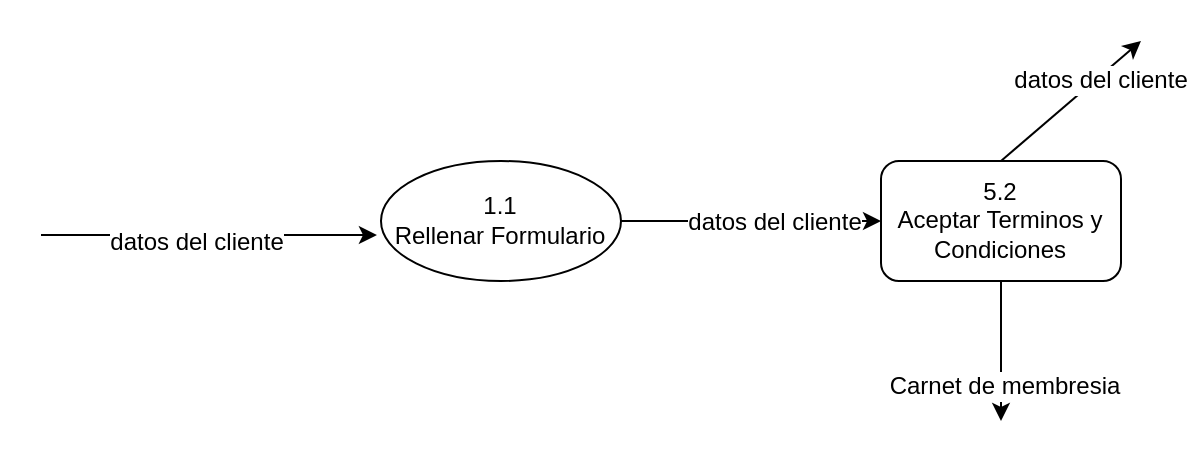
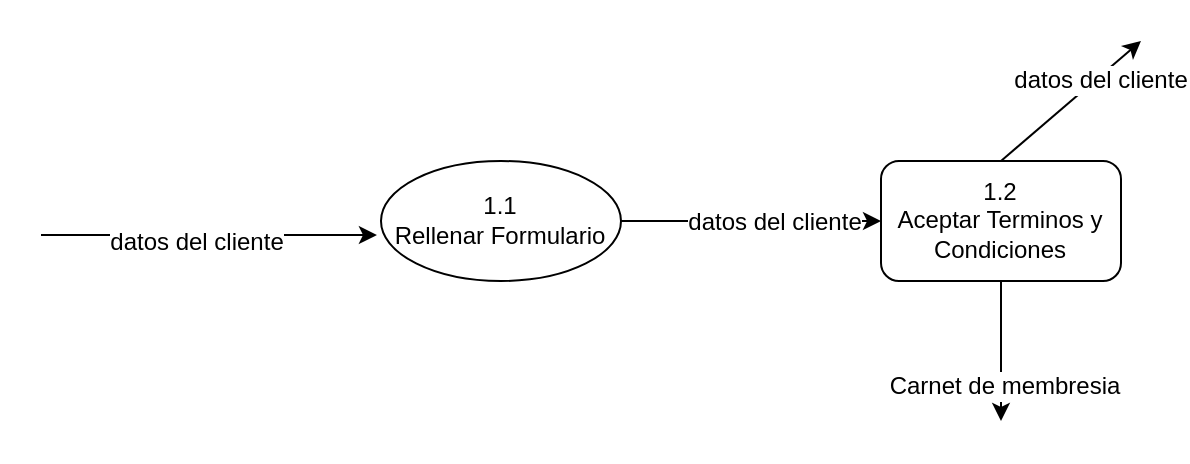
(1001, 221) -> (1001, 221)
